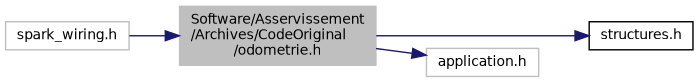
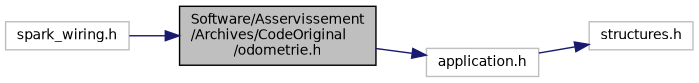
(278, 36) -> (278, 36)
(476, 36) -> (557, 50)
(641, 36) -> (641, 36)
